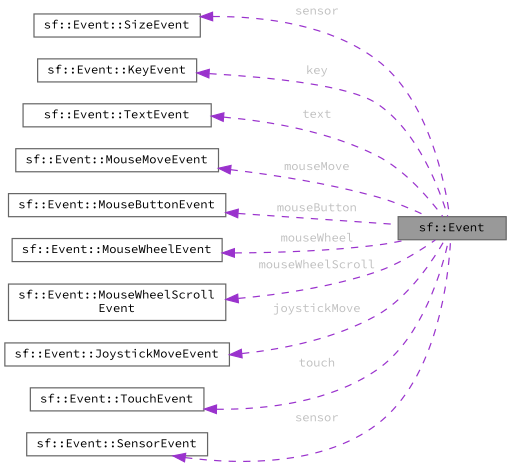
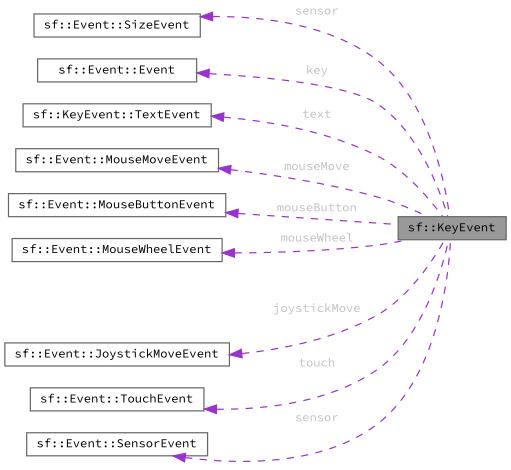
(117, 70) -> (117, 70)
(117, 115) -> (117, 115)
(452, 228) -> (452, 228)
(117, 302) -> none
